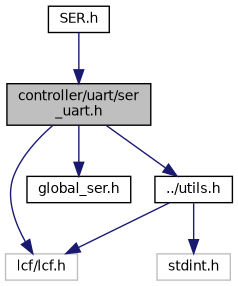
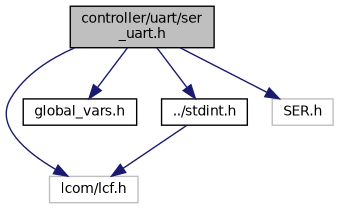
(79, 19) -> (303, 112)
(79, 51) -> (223, 70)
(79, 190) -> (80, 112)
(194, 190) -> (204, 112)
(42, 267) -> (94, 190)
(194, 267) -> none
